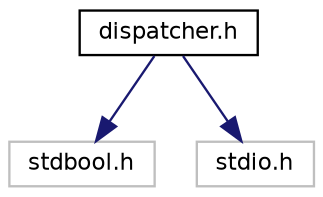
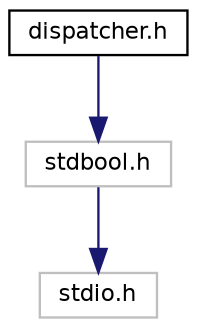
(205, 89) -> (98, 218)
